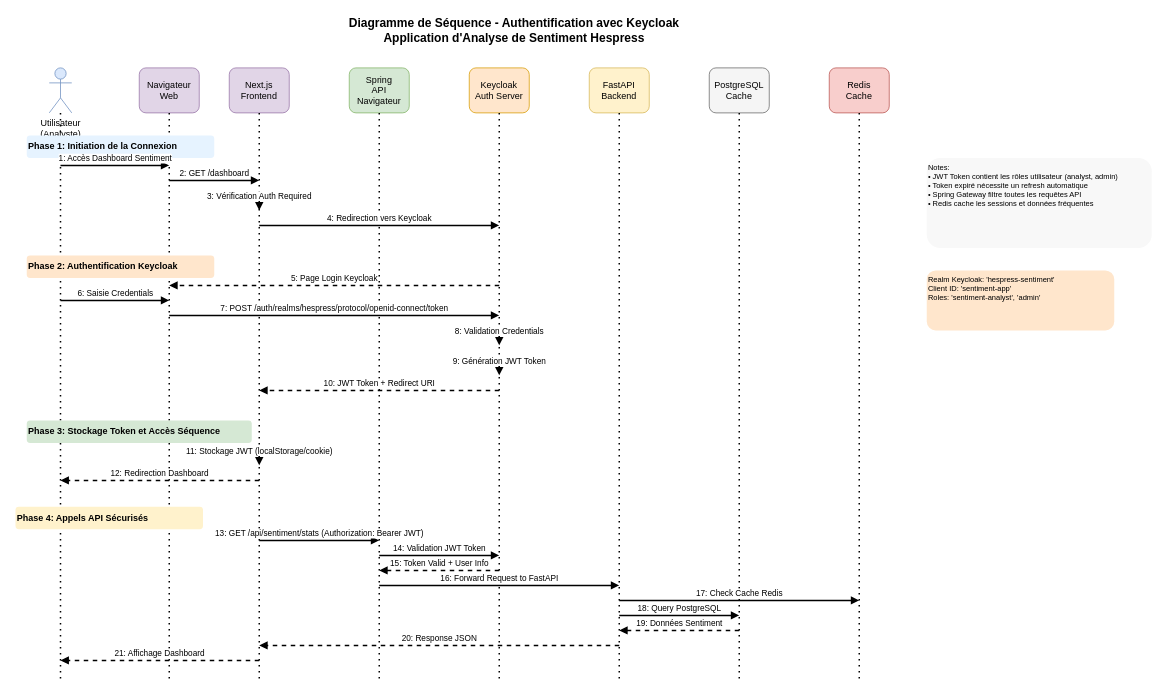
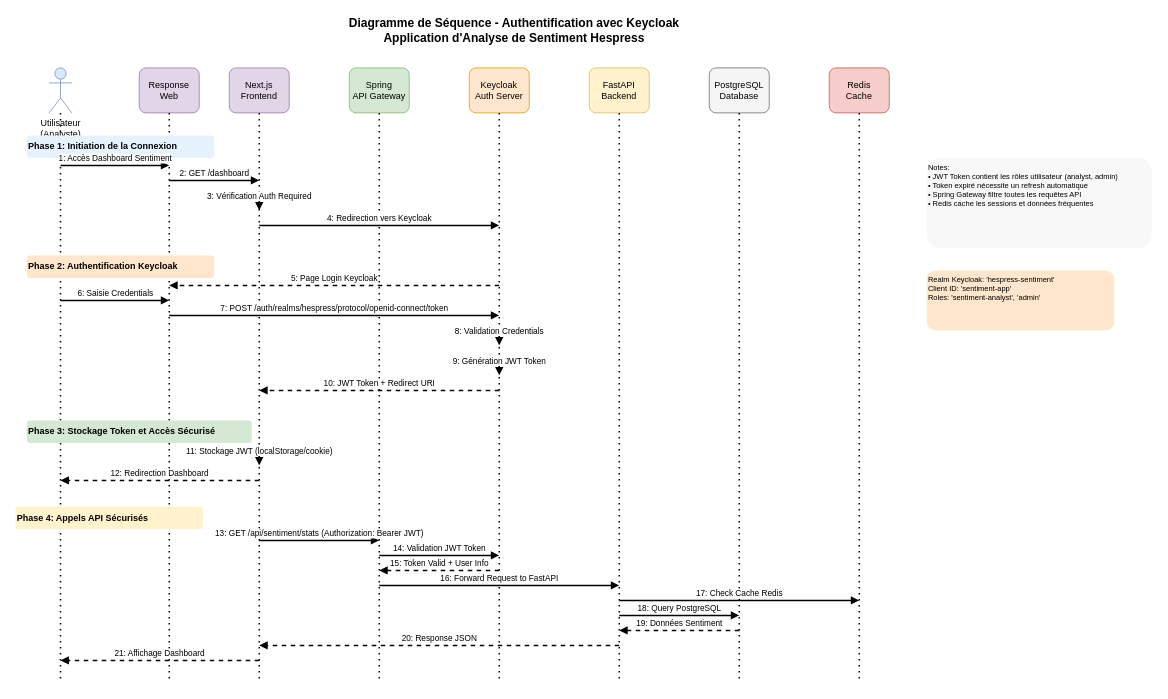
(169, 90) -> (169, 90)
(379, 90) -> (379, 90)
(739, 90) -> (739, 90)
(123, 432) -> (122, 432)
